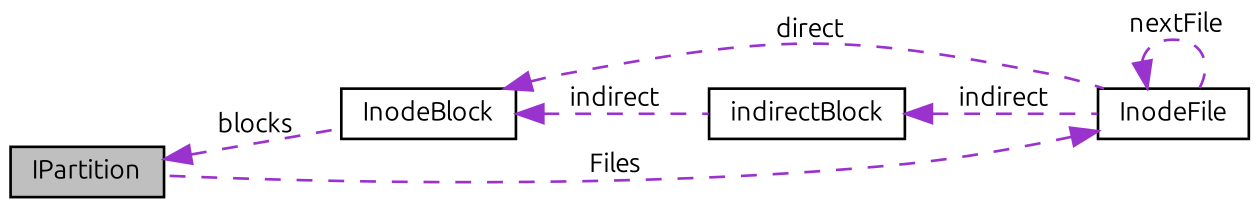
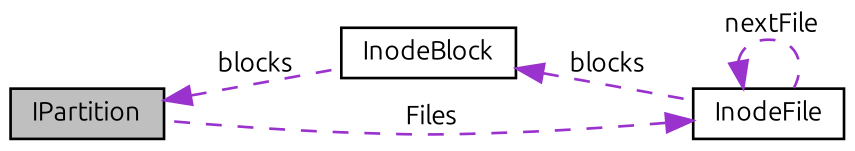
(807, 30) -> (605, 65)
(807, 114) -> none
